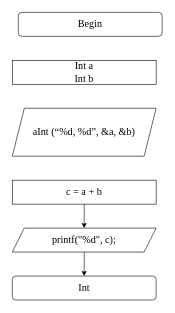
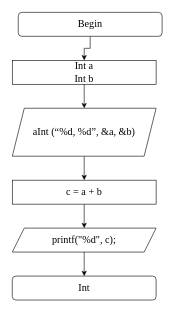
none -> (84, 48)
none -> (84, 102)
none -> (84, 174)
